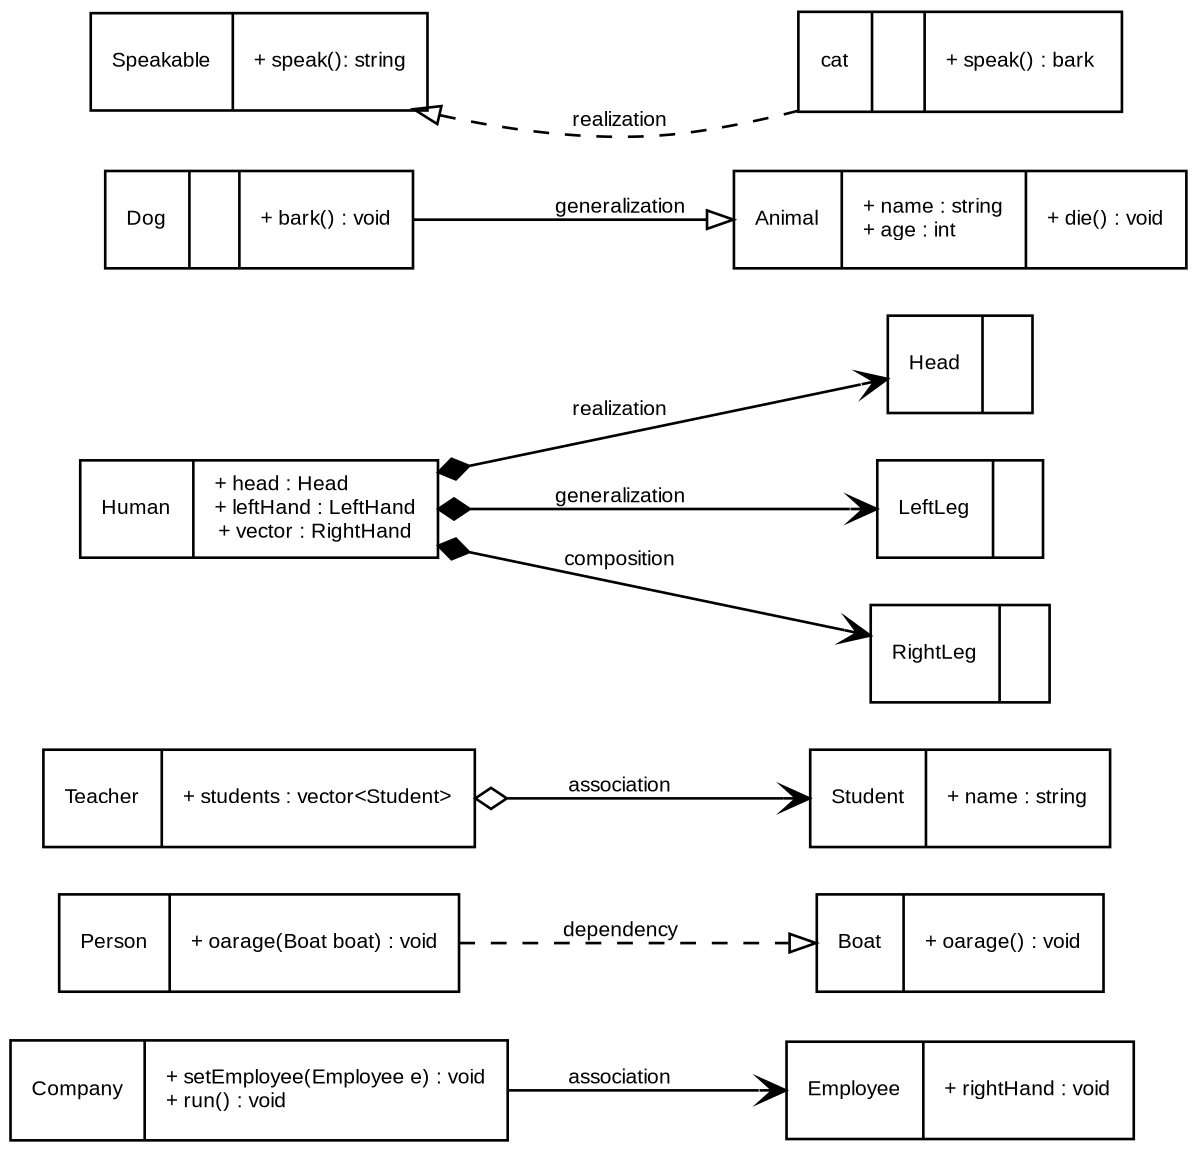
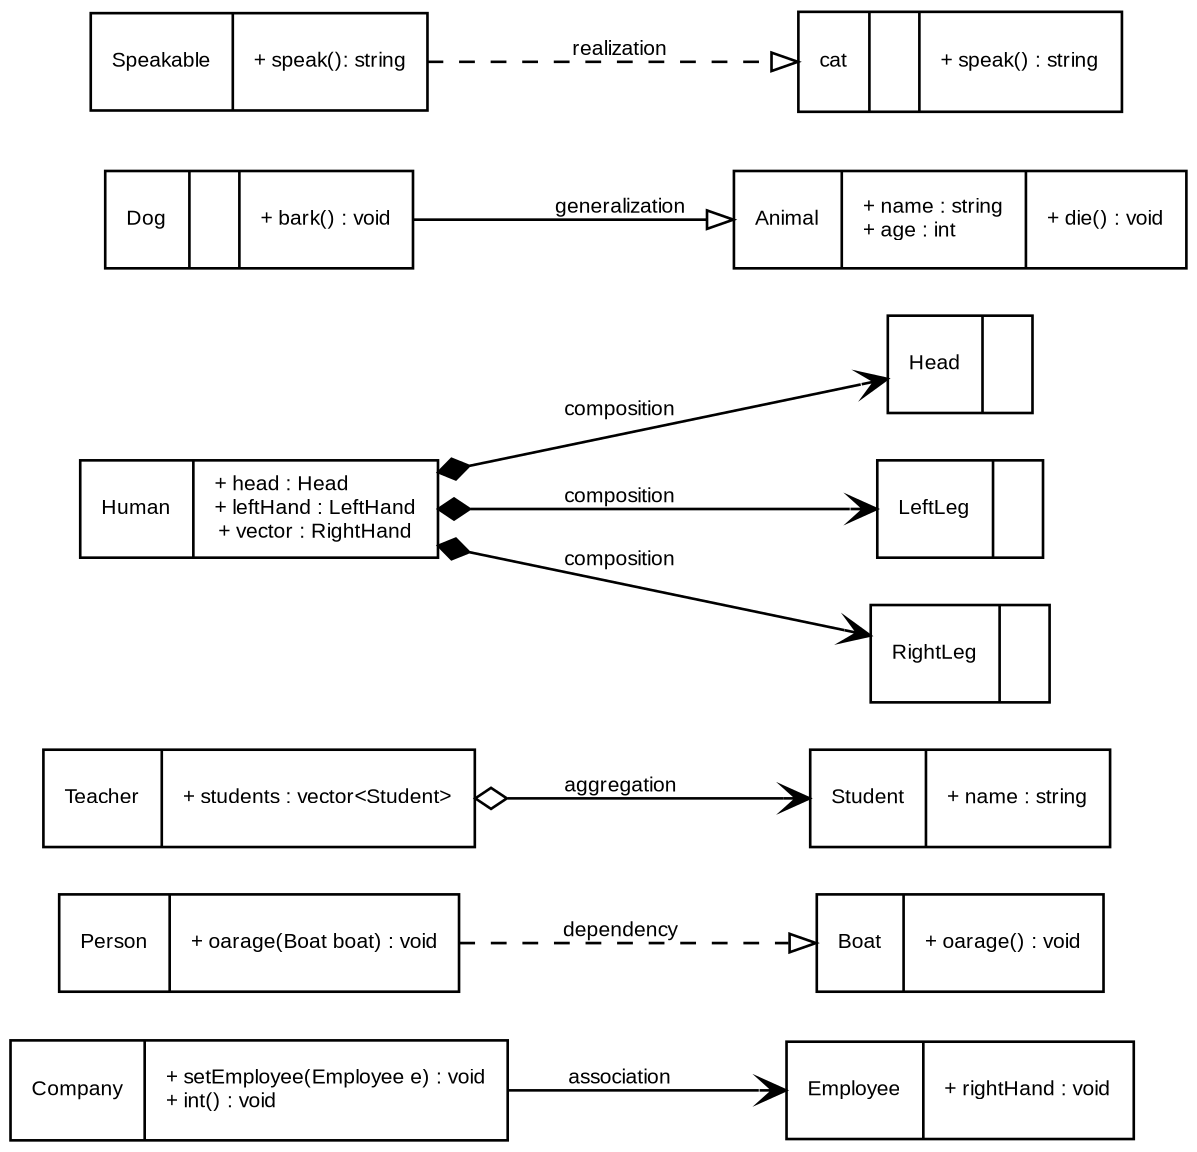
(1021, 61) -> (1021, 61)
(620, 137) -> (599, 62)
(621, 410) -> (621, 410)
(621, 497) -> (621, 497)
(621, 787) -> (621, 787)
(226, 1101) -> (222, 1101)
